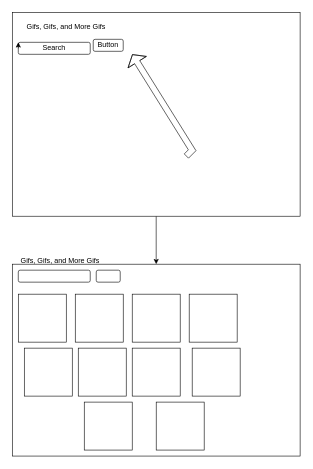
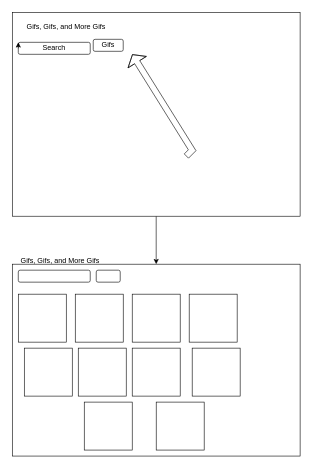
(108, 45) -> (108, 45)
